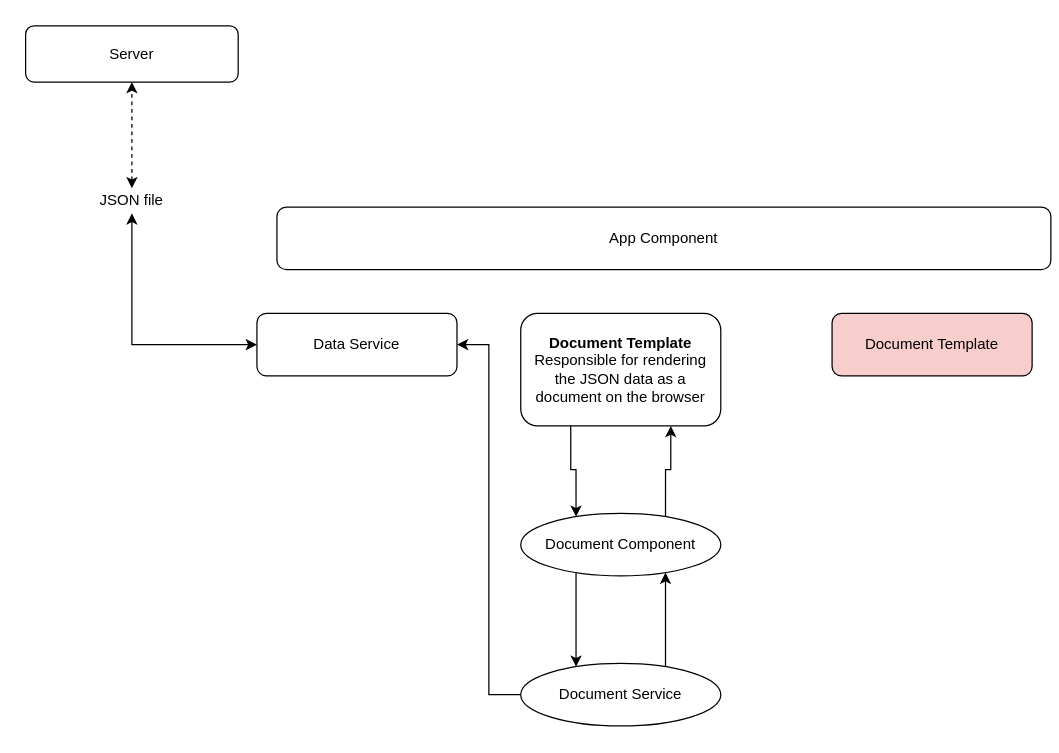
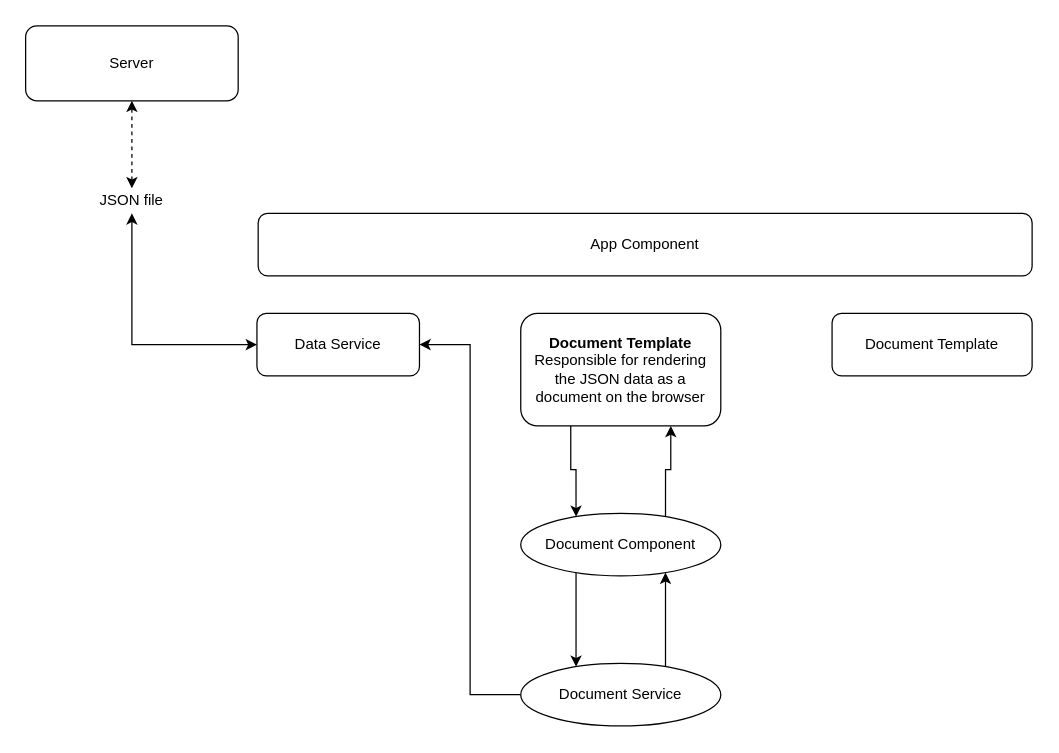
(132, 54) -> (132, 63)
(664, 238) -> (645, 244)
(357, 344) -> (338, 344)
(932, 344) -> (932, 344)
